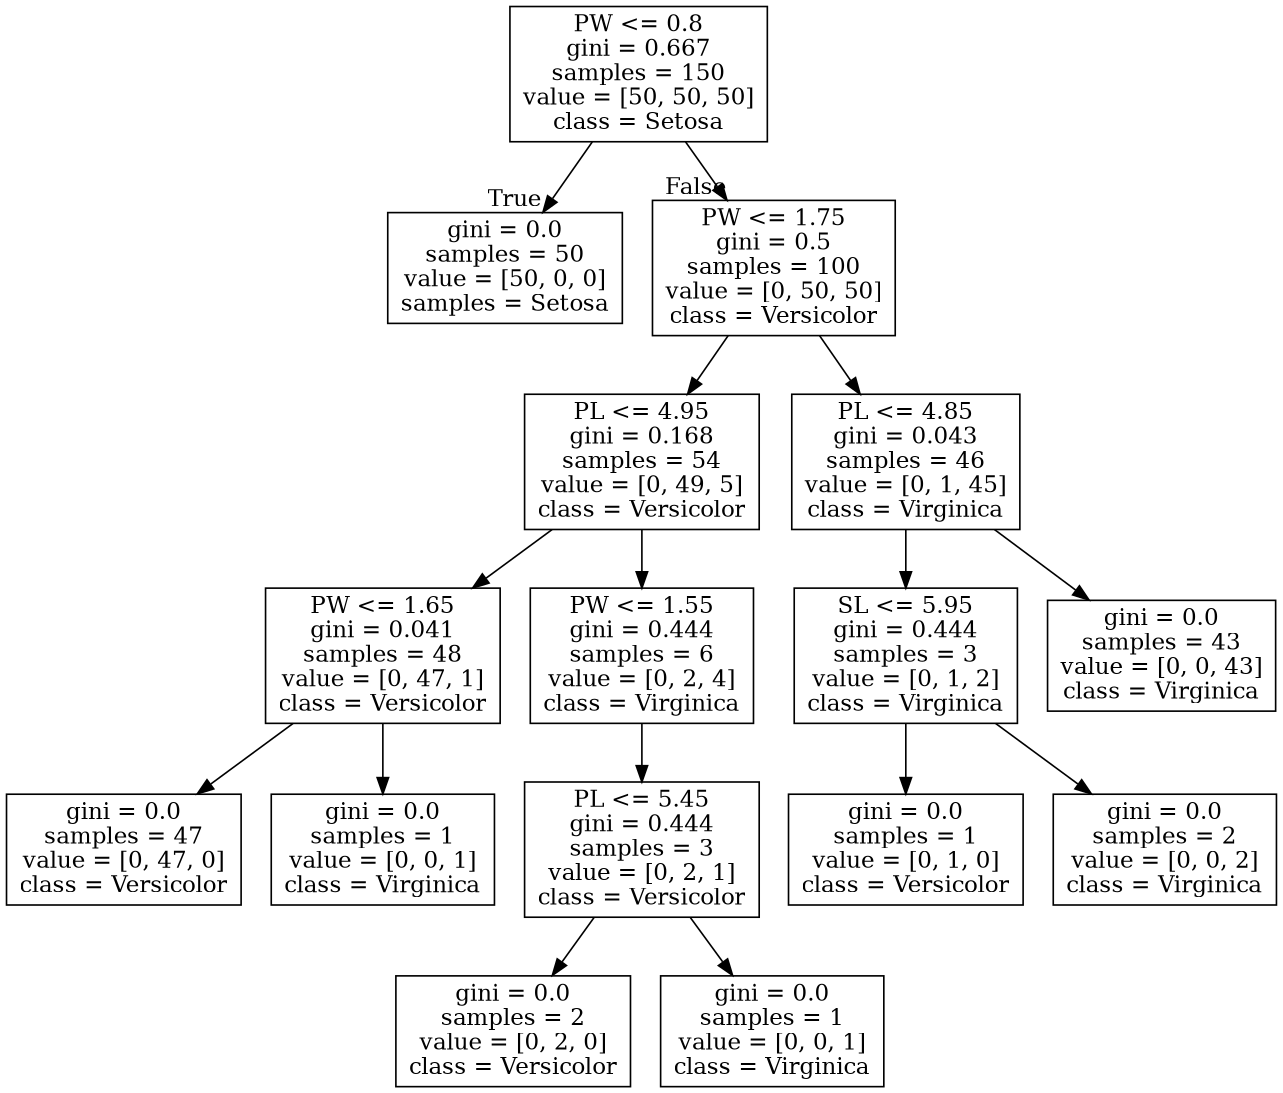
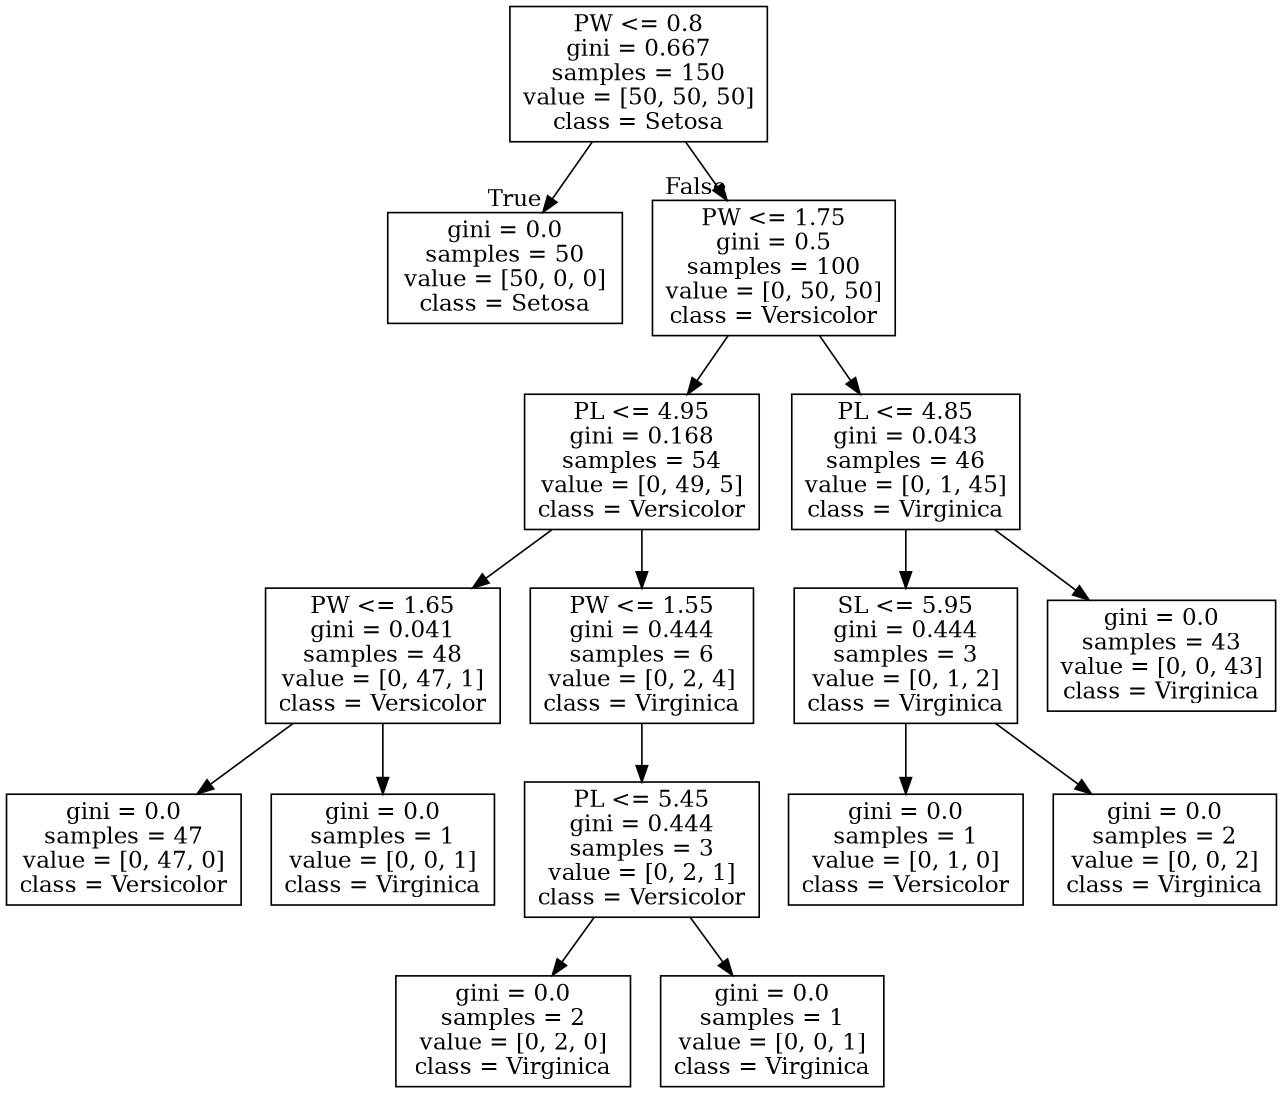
(505, 268) -> (505, 268)
(513, 1031) -> (513, 1031)
